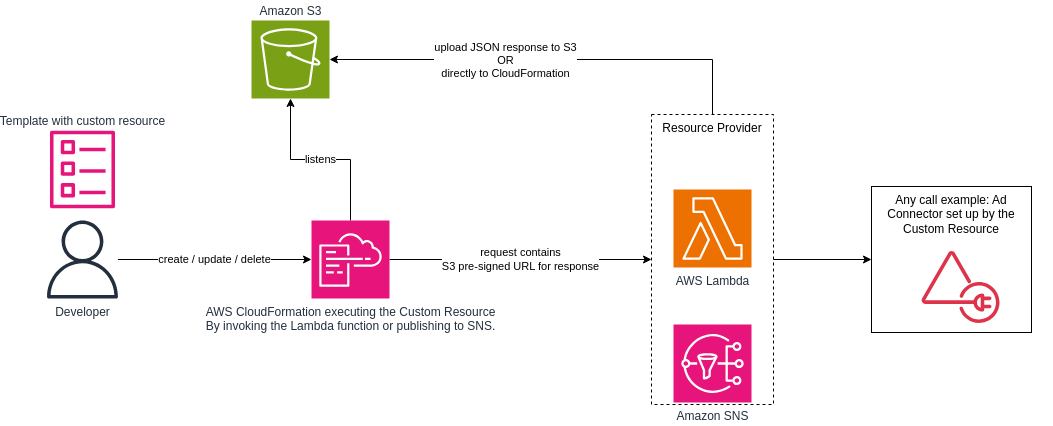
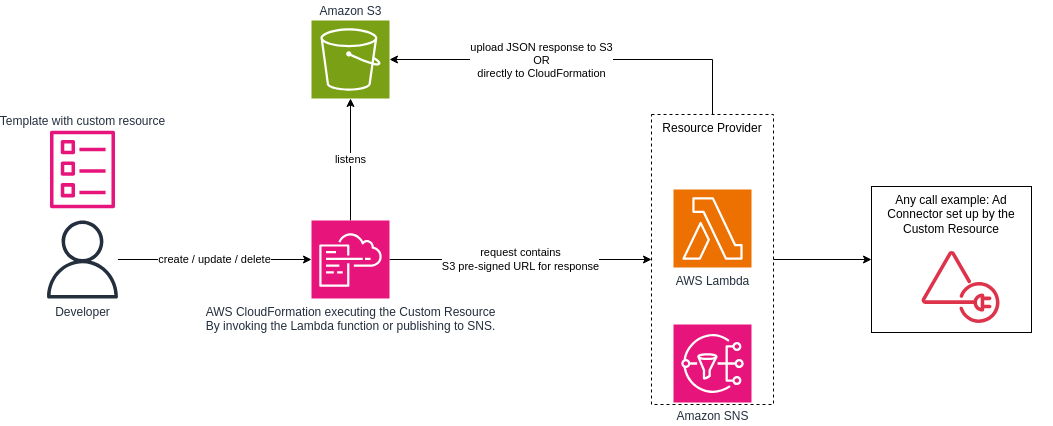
(291, 60) -> (351, 60)
